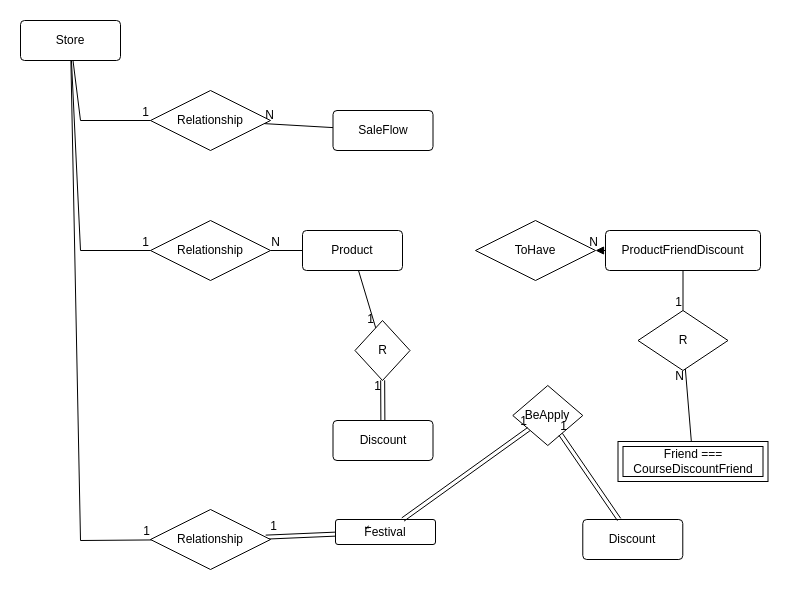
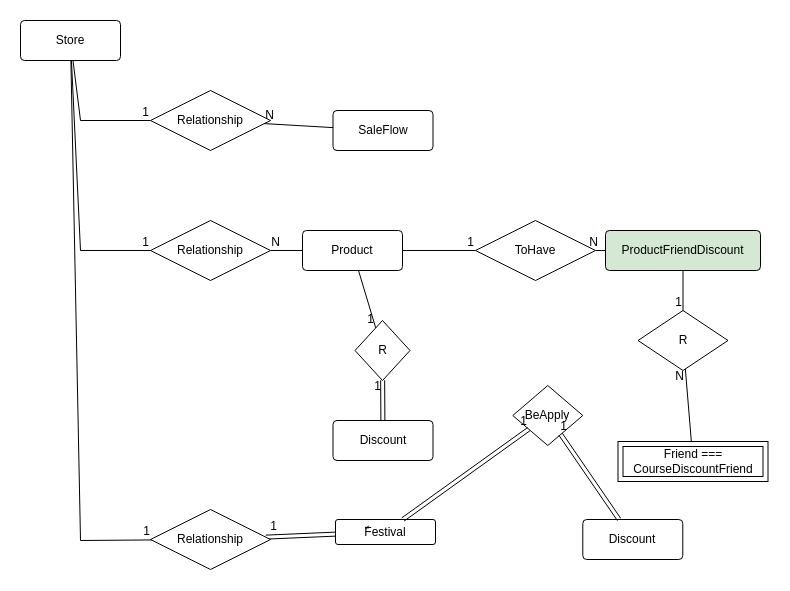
none -> (439, 251)
(604, 251) -> (601, 251)
(683, 251) -> (683, 251)
